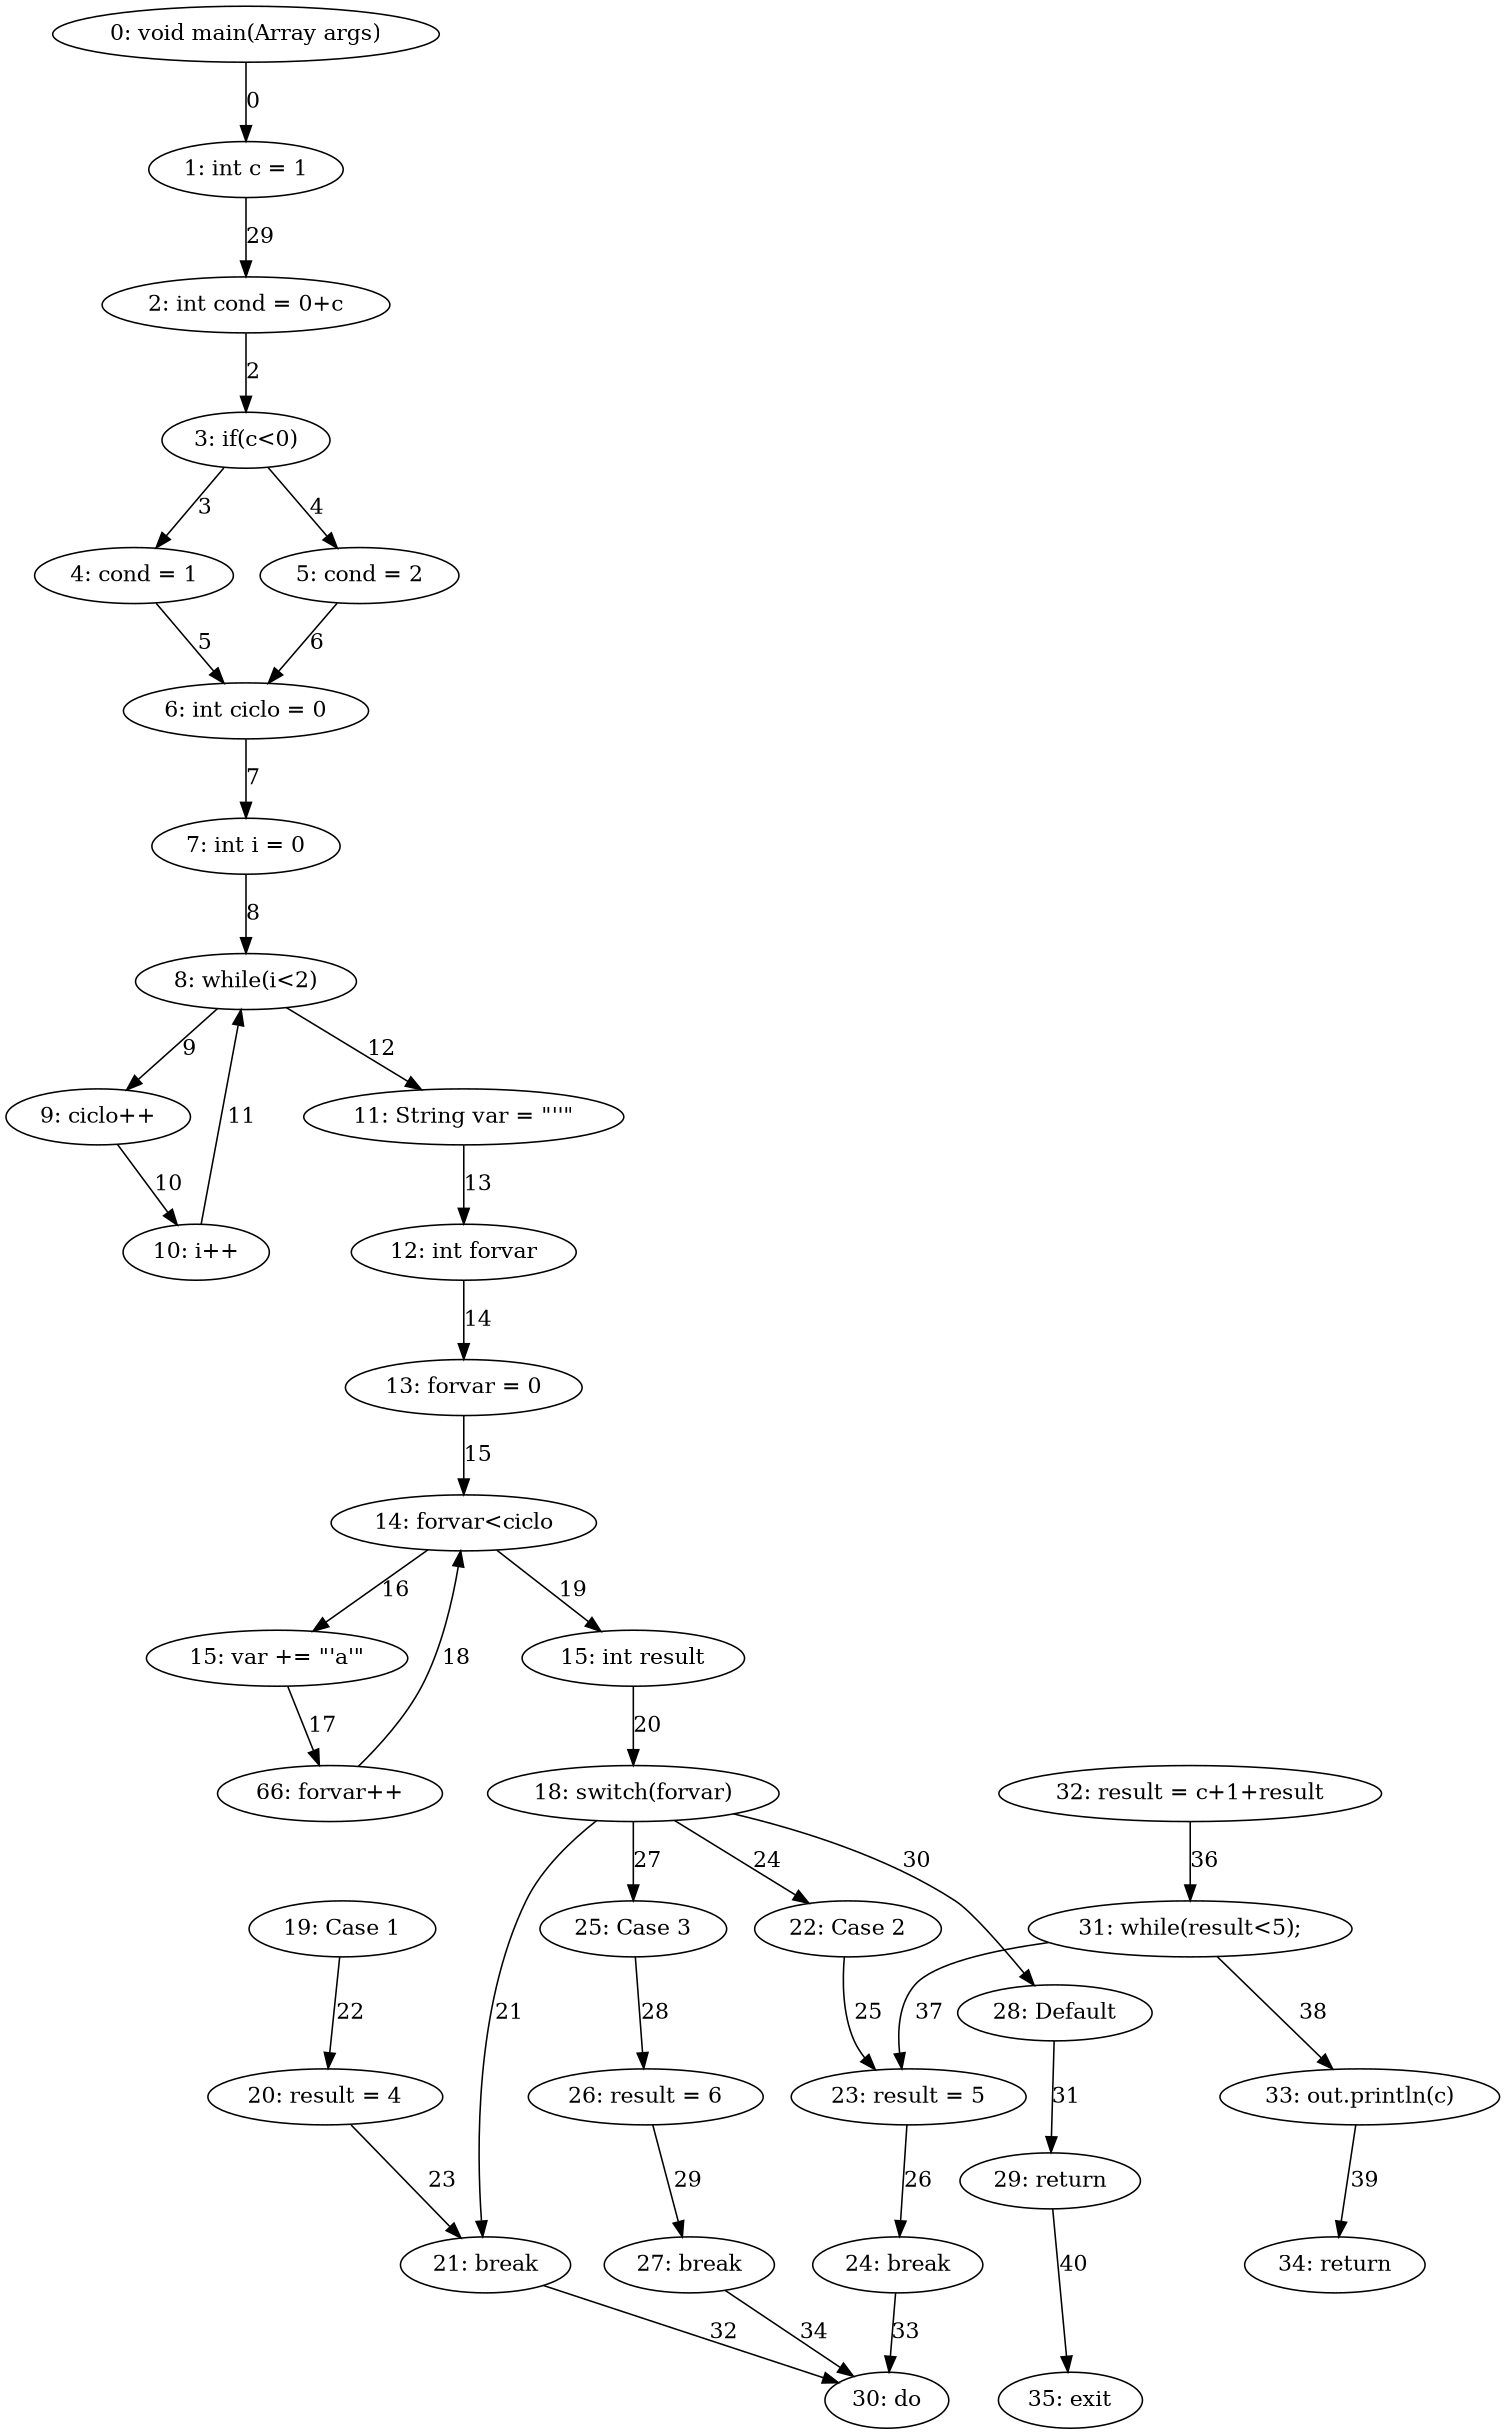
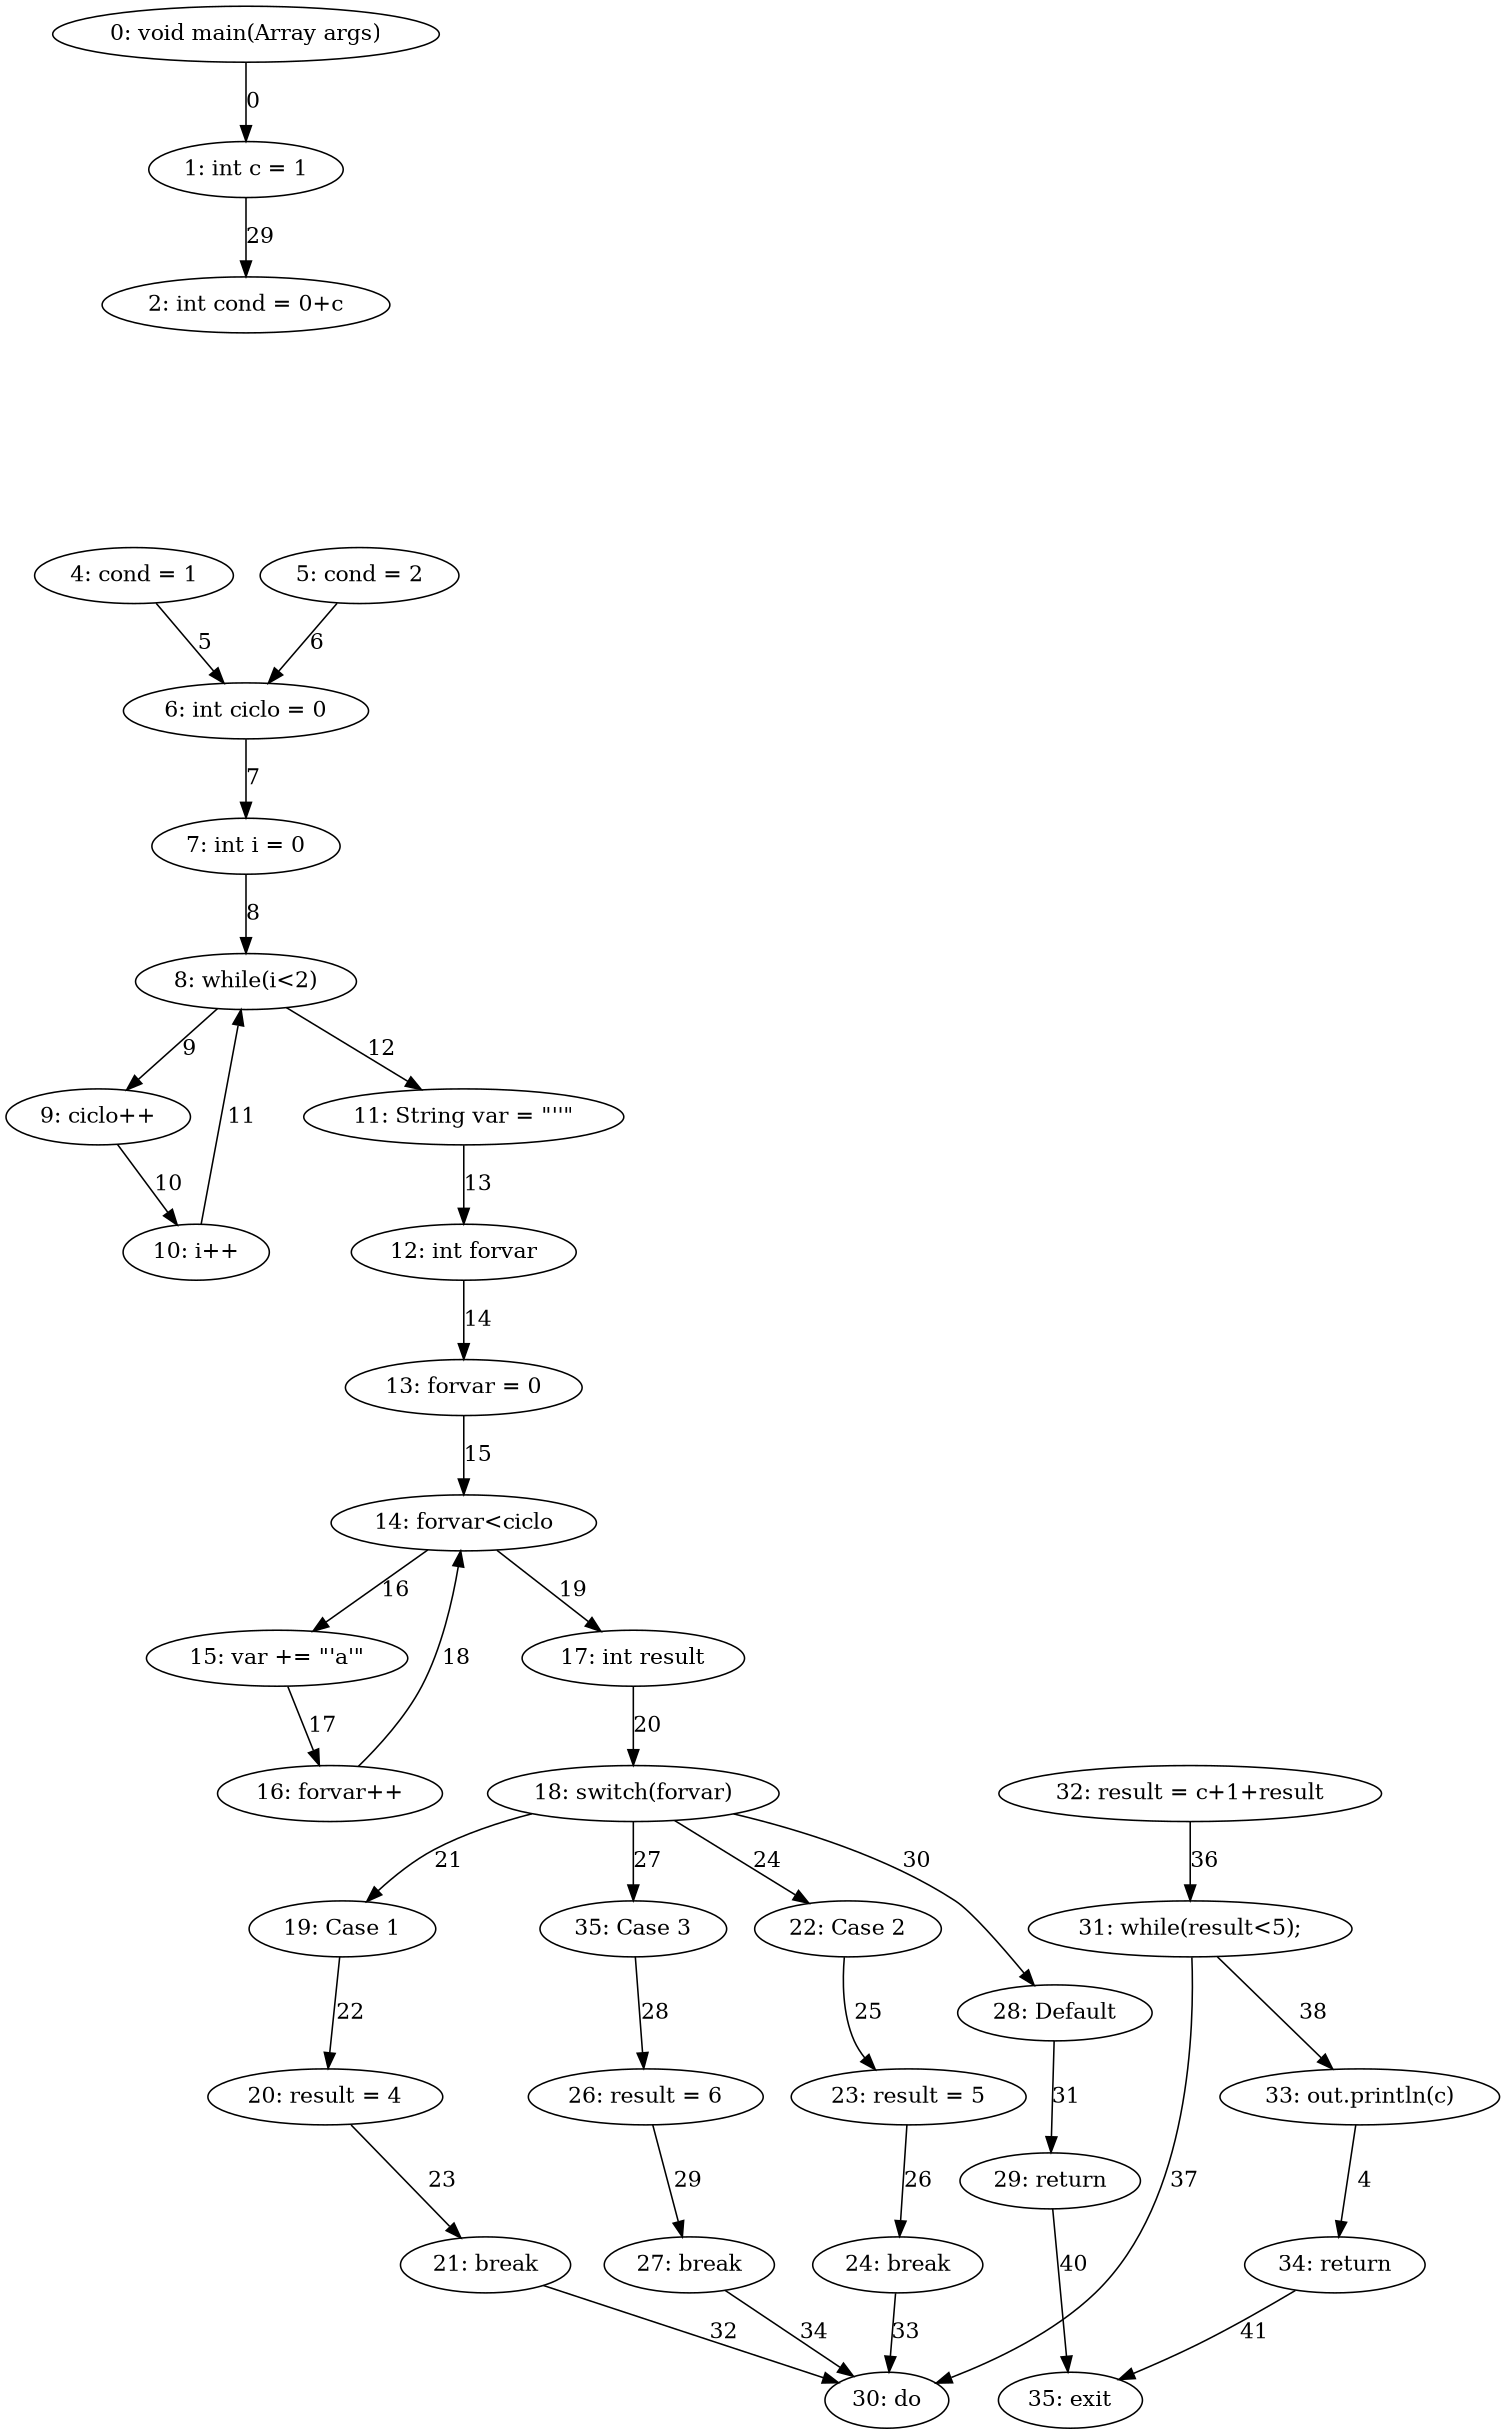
(246, 440) -> none
(633, 1658) -> (633, 1658)
(330, 1794) -> (330, 1794)
(633, 1929) -> (633, 1929)
(945, 1967) -> (1149, 2215)
(493, 2005) -> (450, 1842)
(1365, 2181) -> (1365, 2181)
none -> (1216, 2335)
